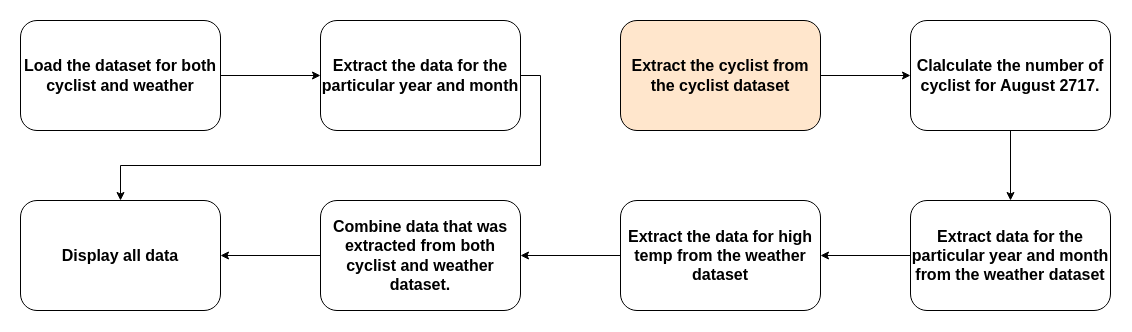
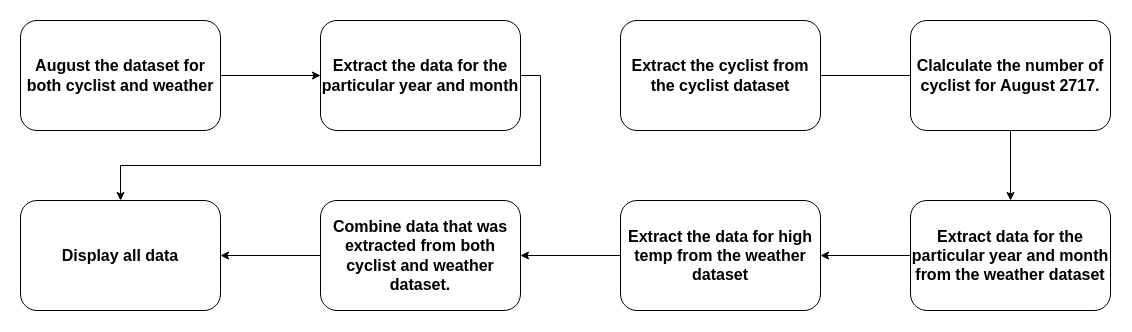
(121, 76) -> (121, 76)
(721, 76) -> (721, 76)
(902, 76) -> (904, 76)
